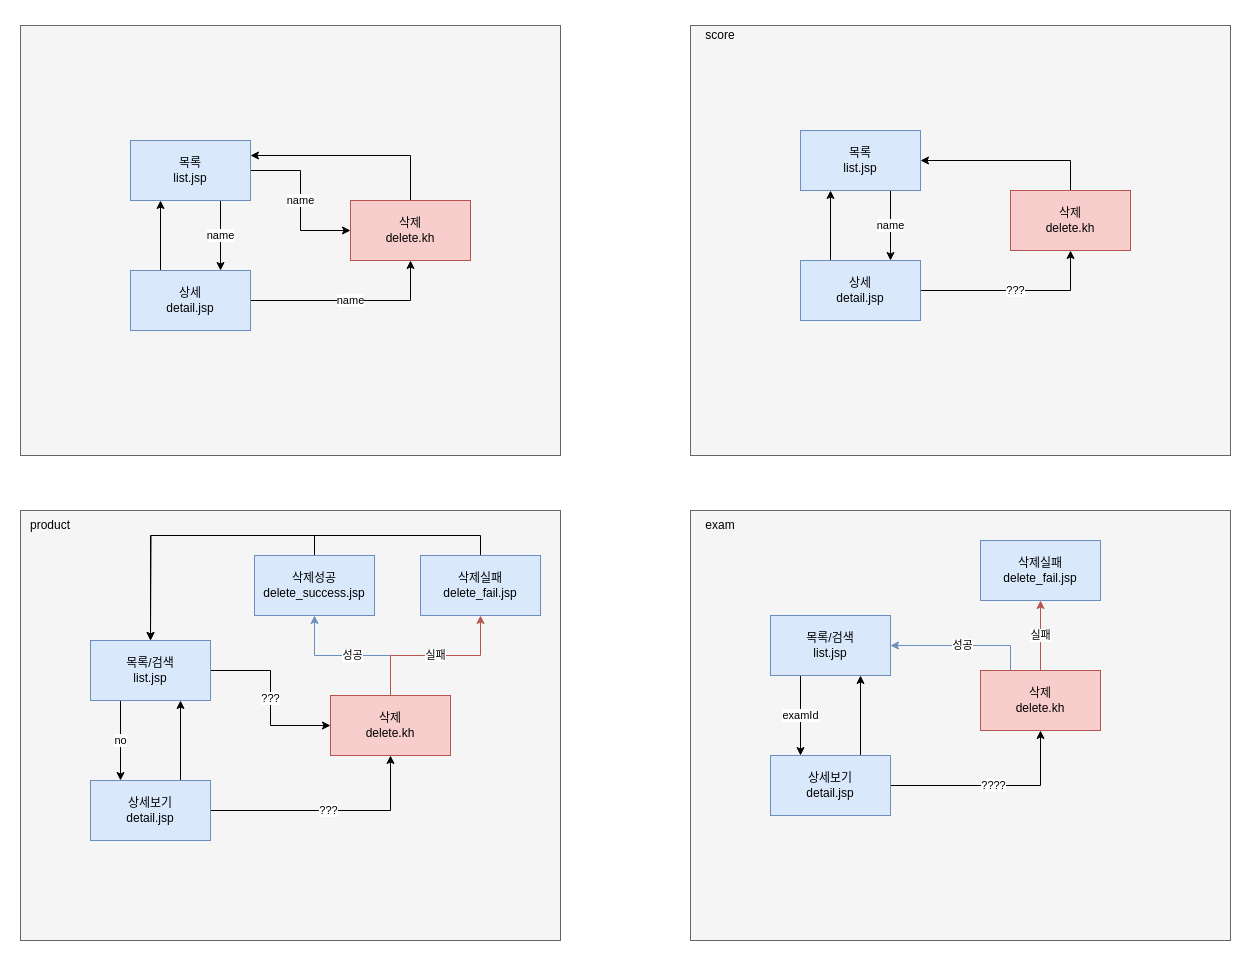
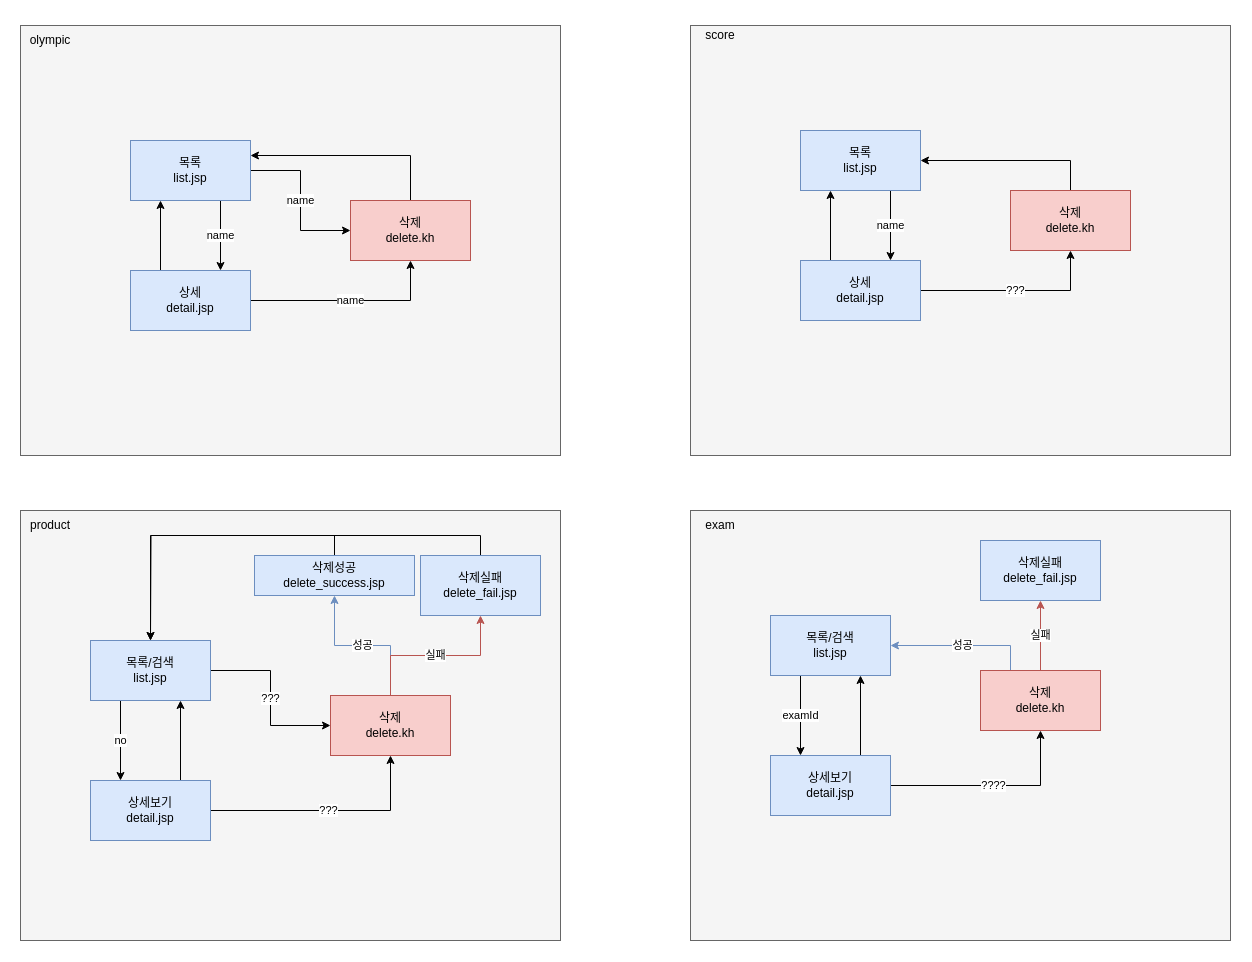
none -> (51, 41)
(315, 586) -> (335, 576)
